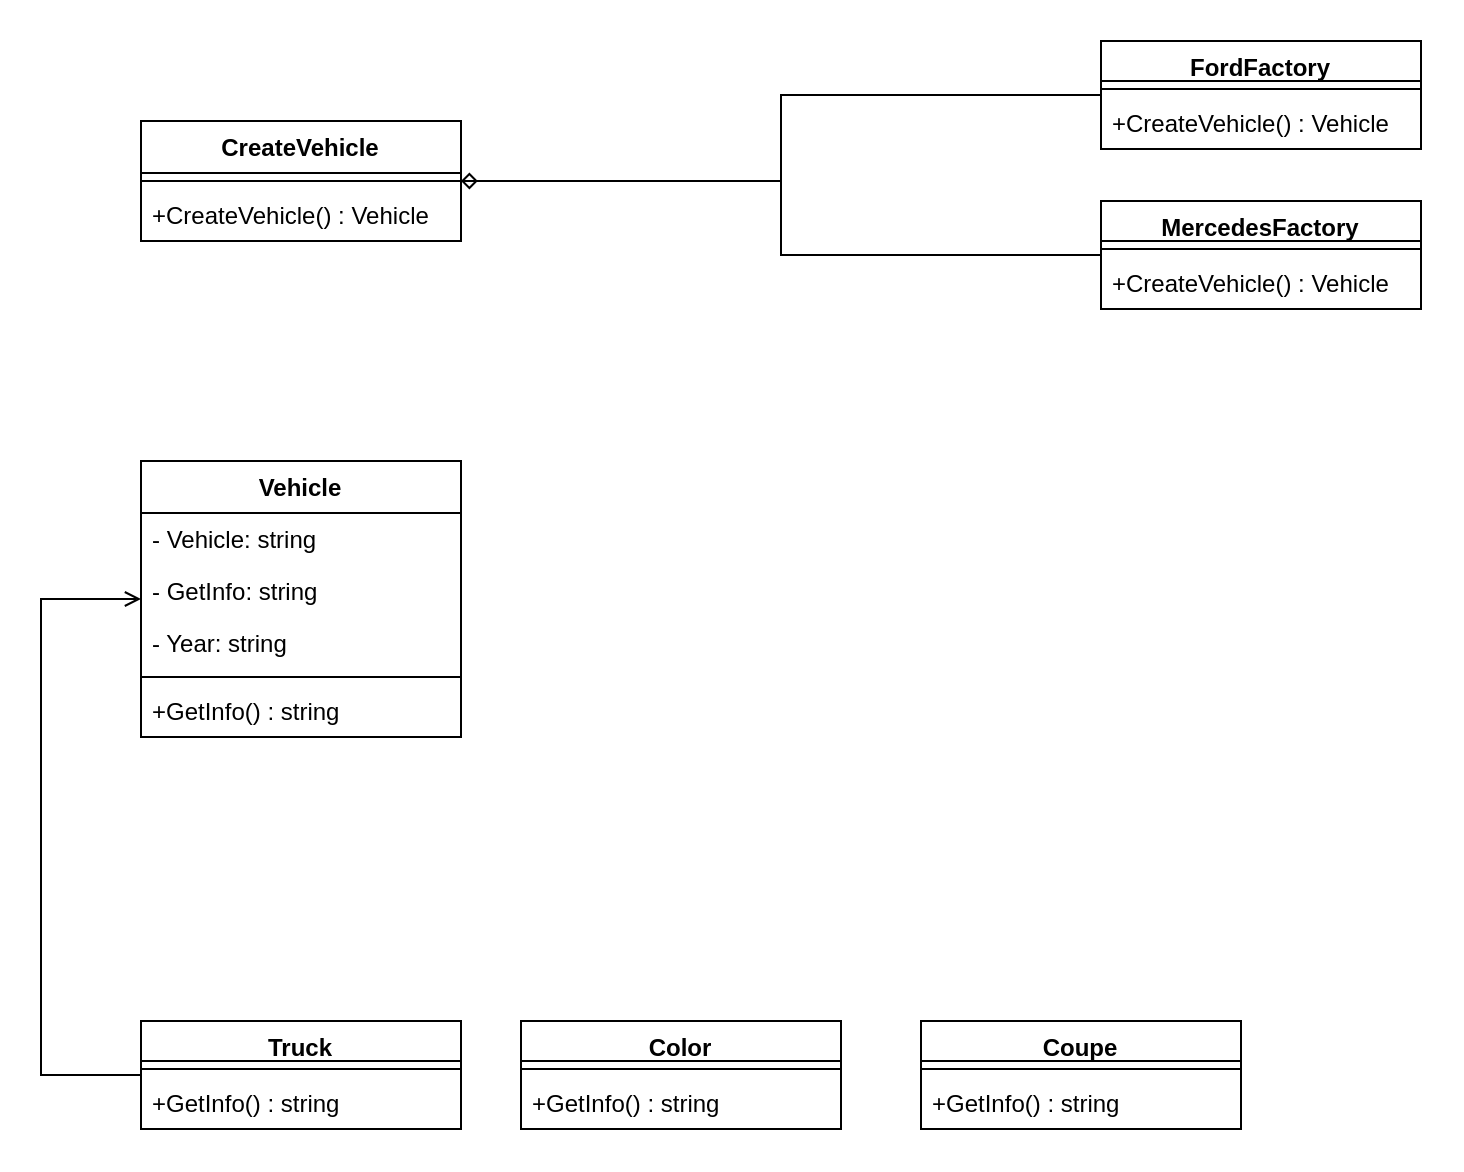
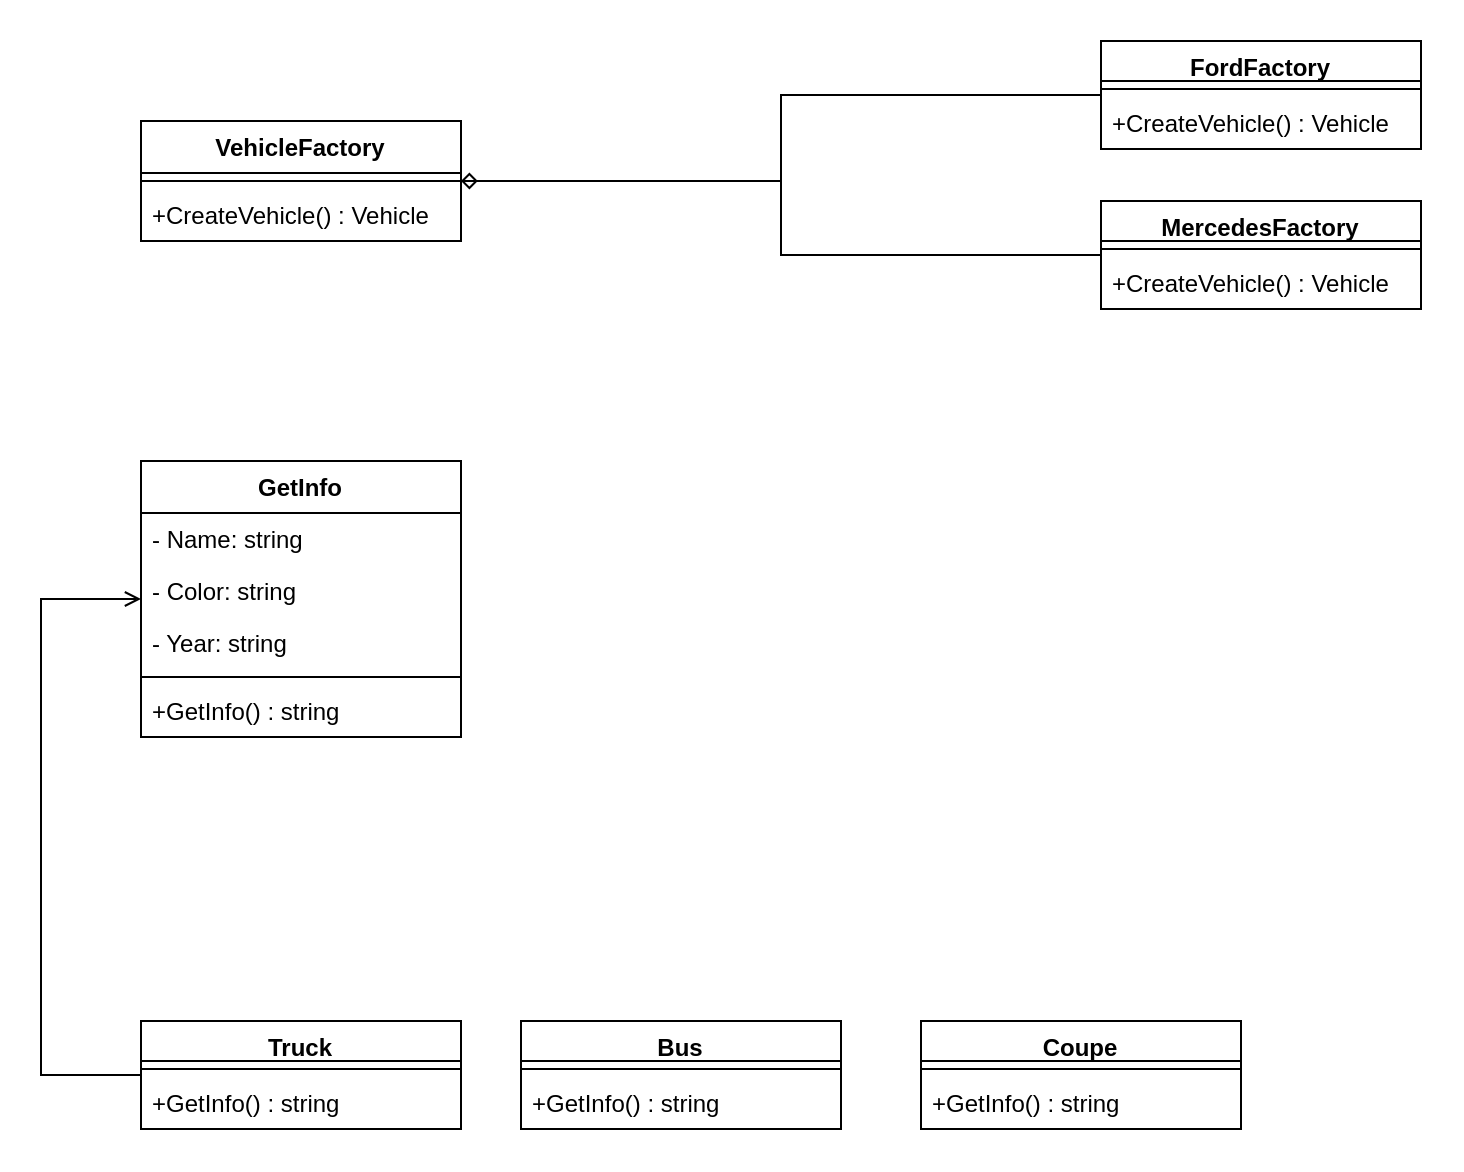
(301, 149) -> (301, 149)
(301, 489) -> (301, 489)
(249, 541) -> (235, 541)
(255, 593) -> (238, 593)
(681, 1049) -> (681, 1049)
